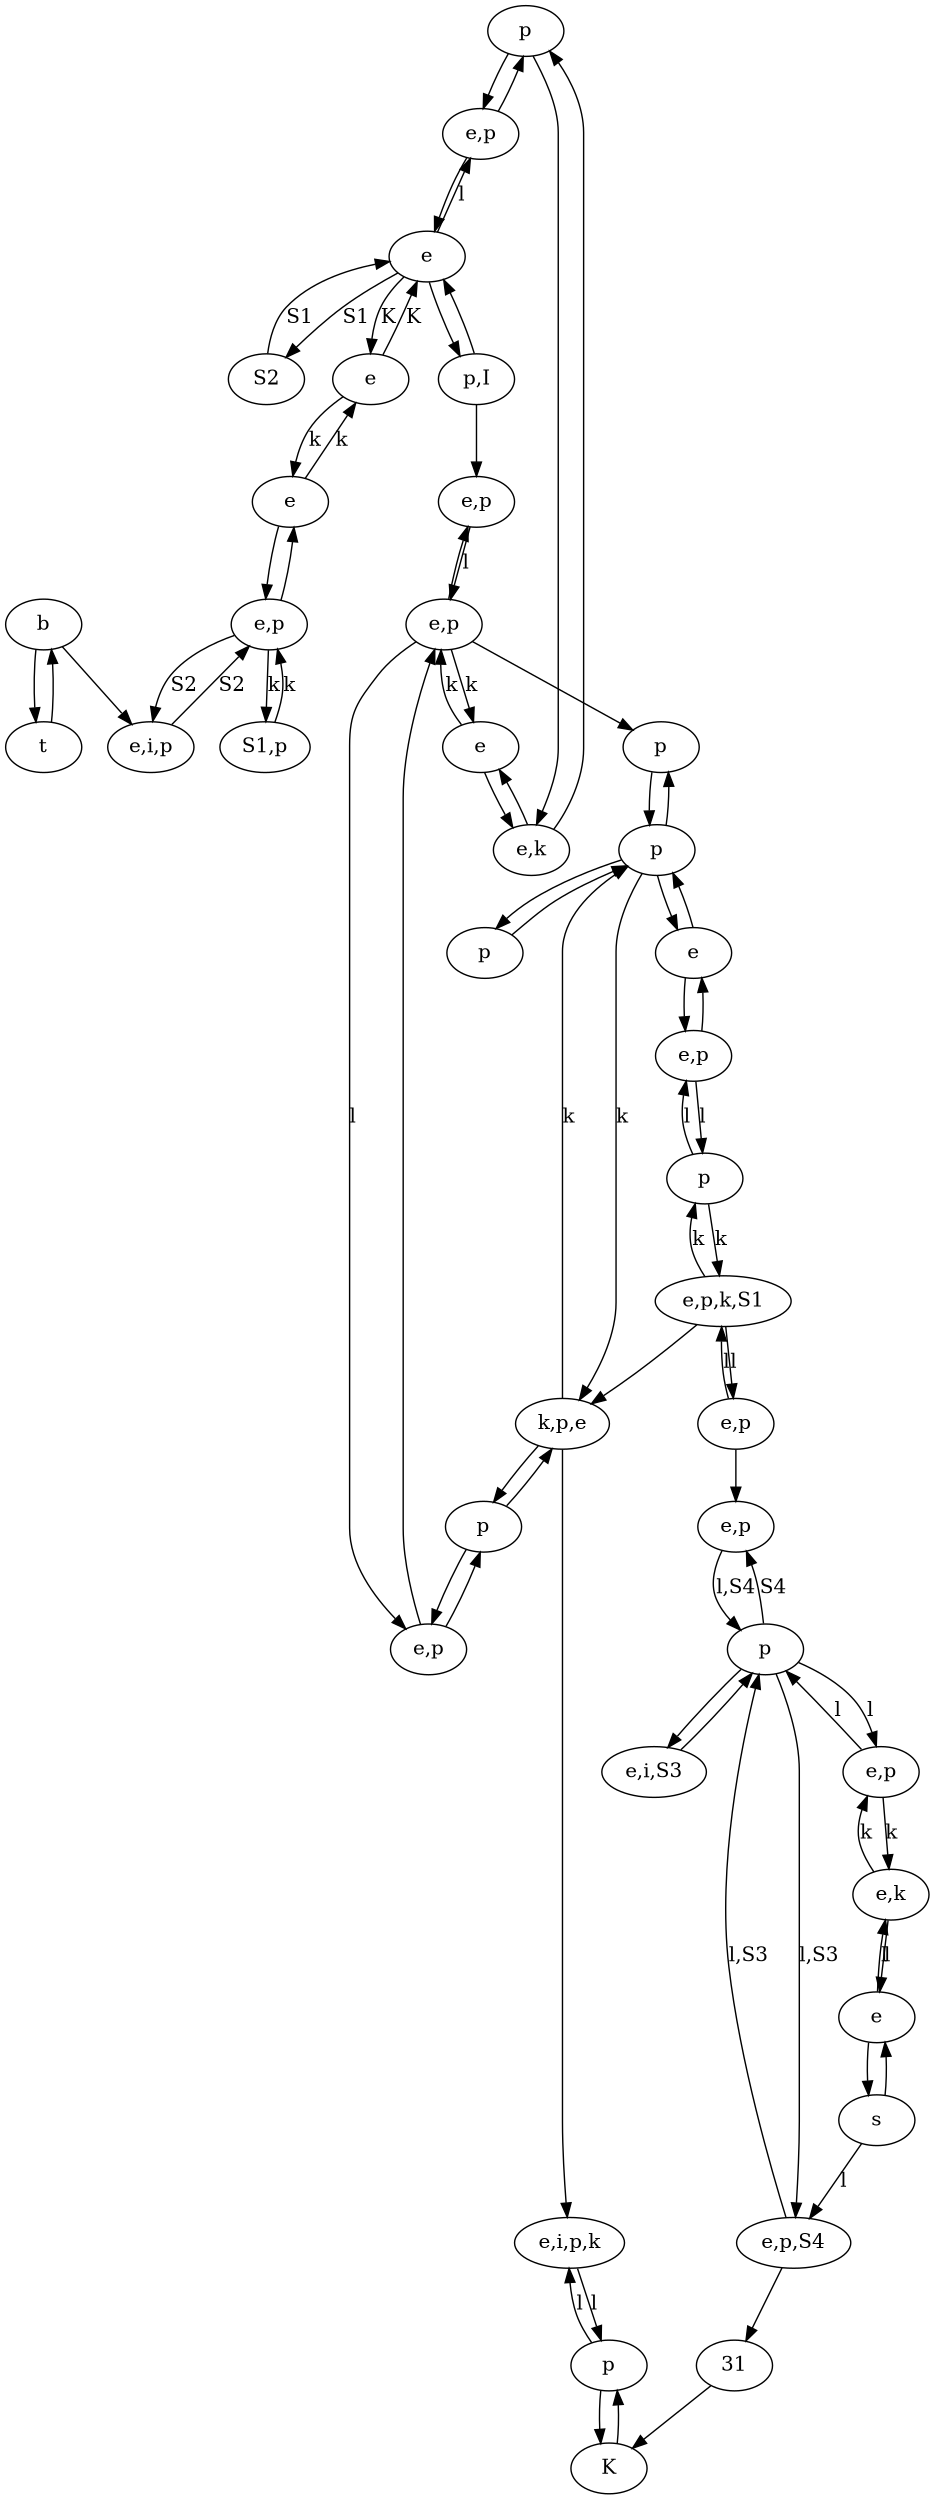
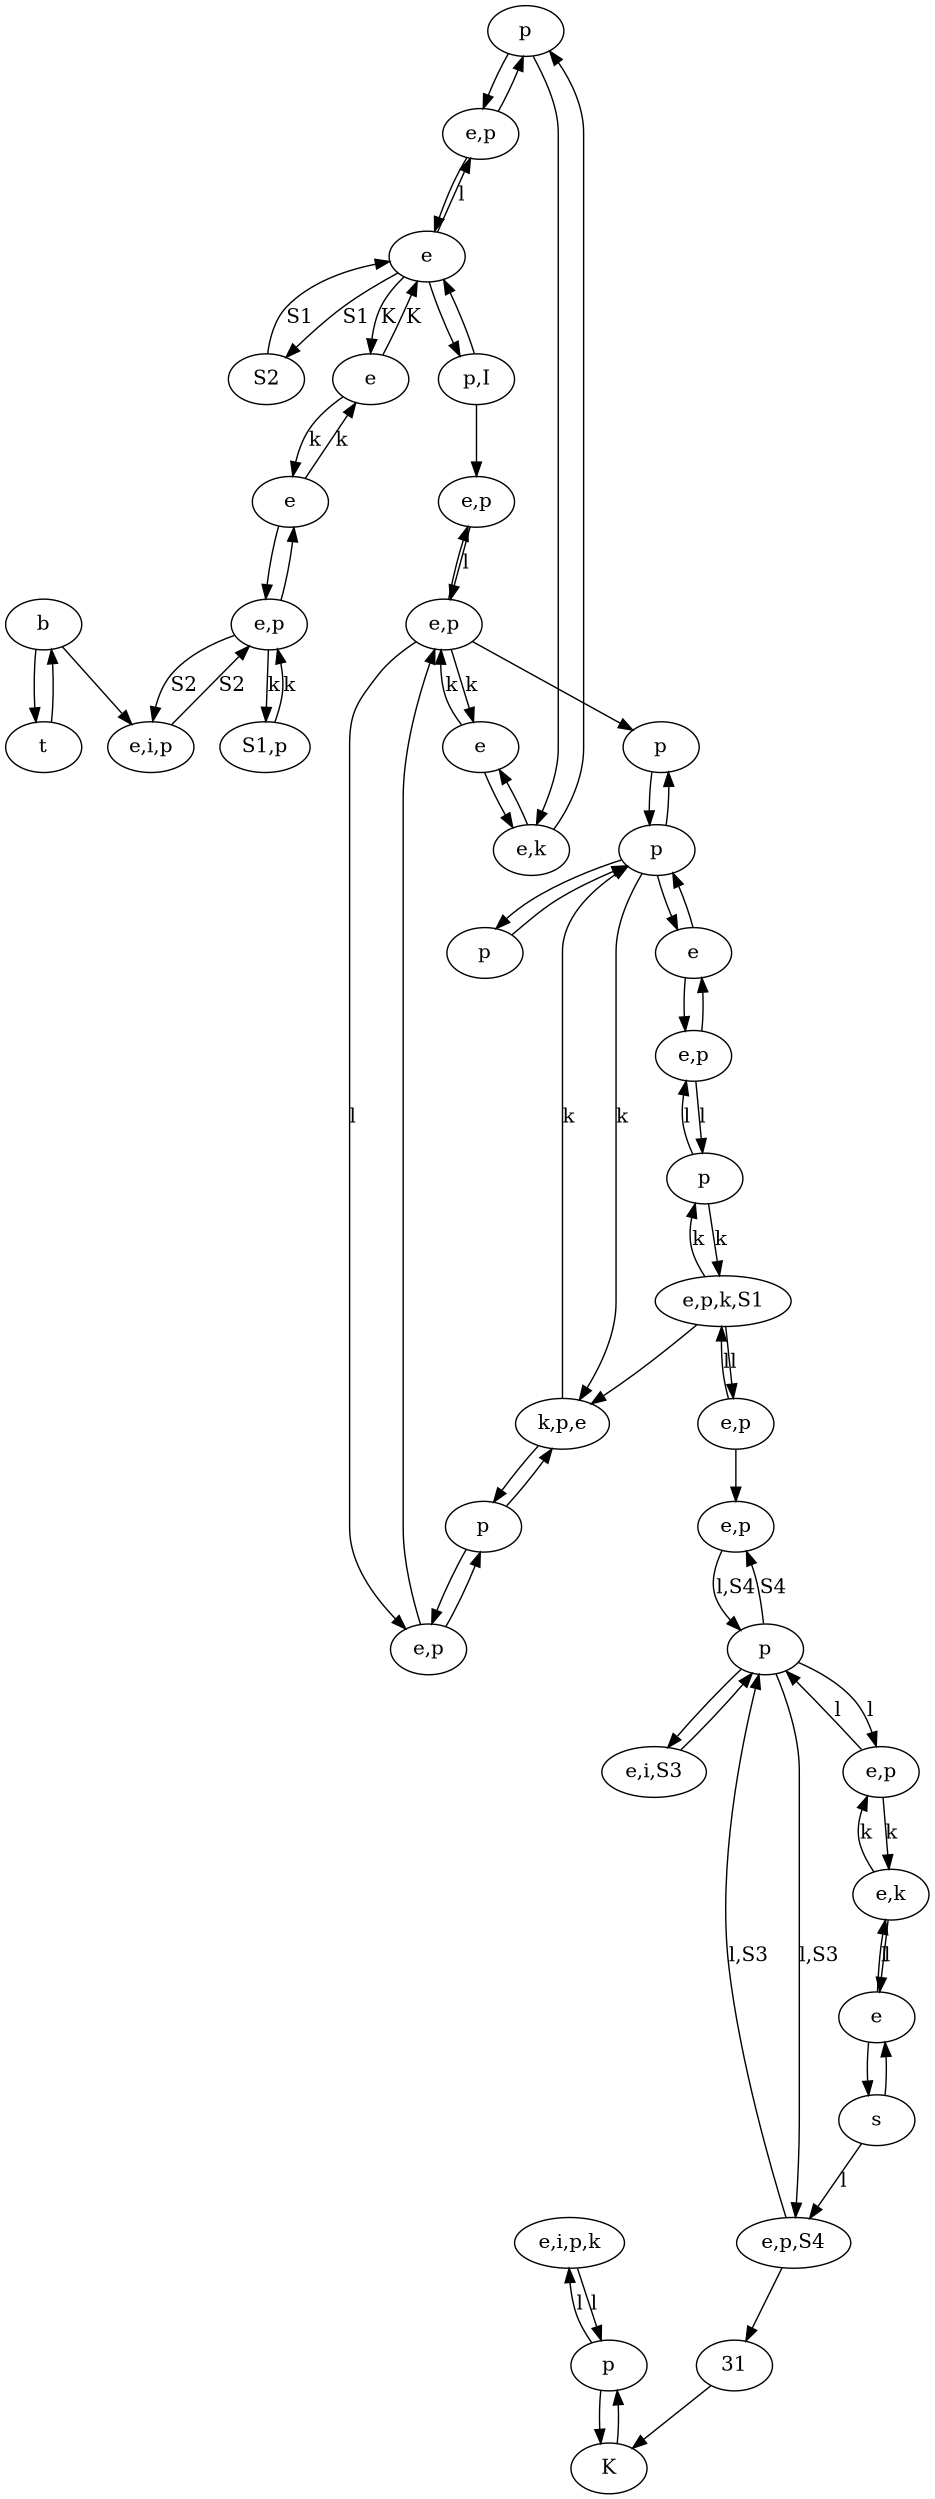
(562, 1826) -> none
